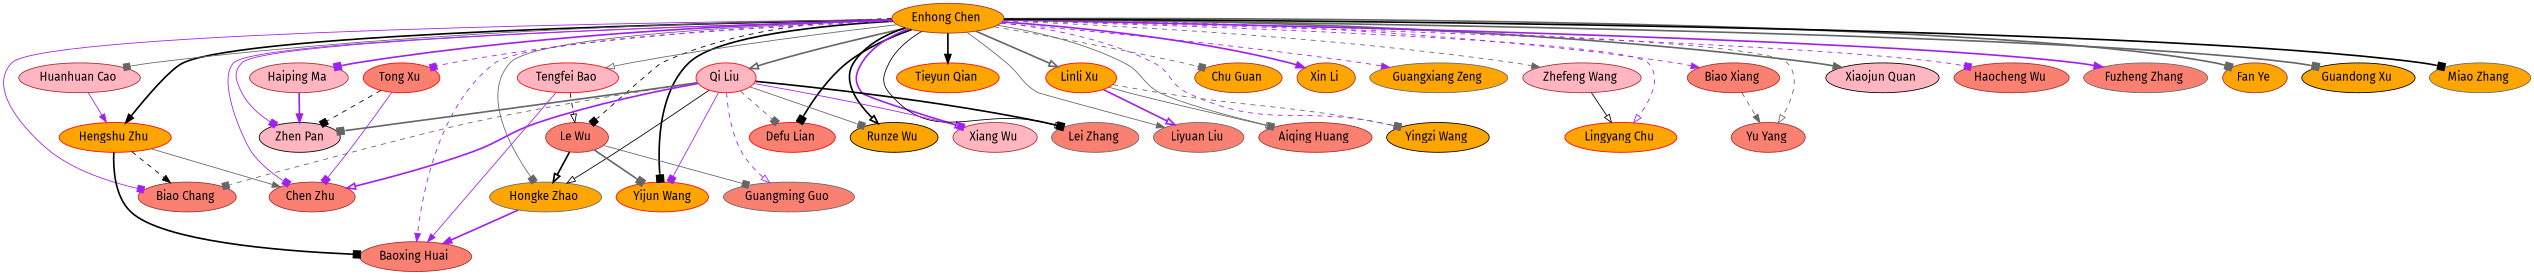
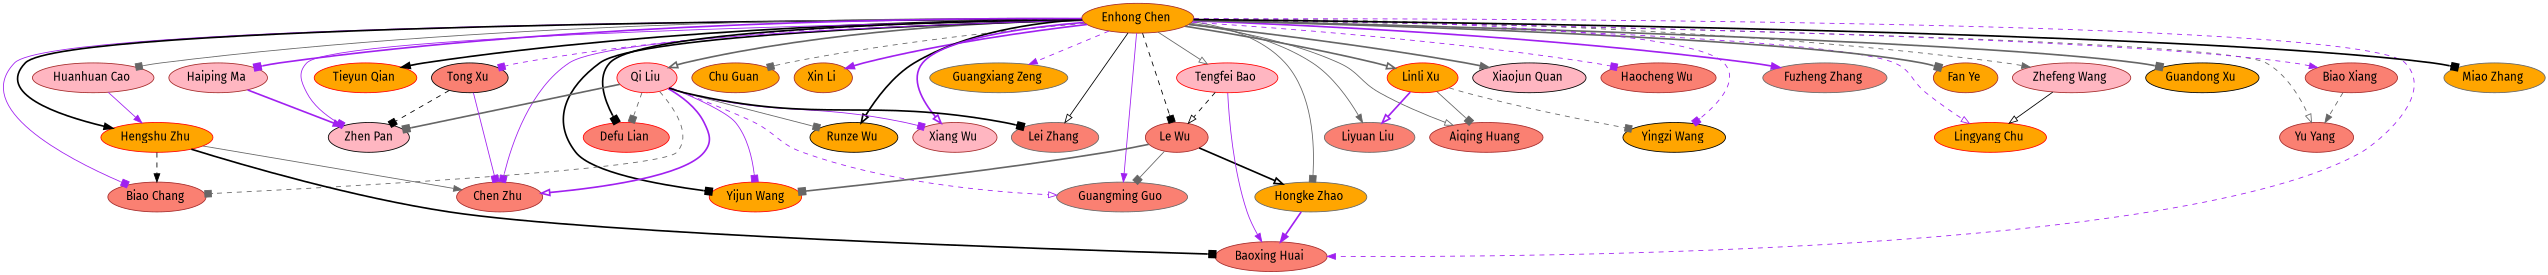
(402, 78) -> (470, 78)
none -> (1130, 103)
(642, 135) -> none
